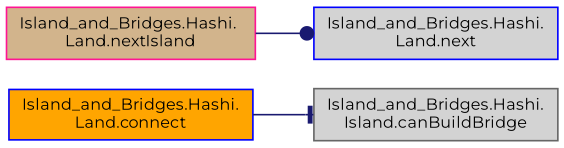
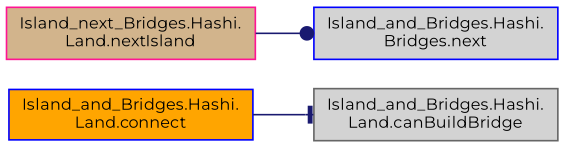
(131, 33) -> (131, 33)
(436, 33) -> (436, 33)
(436, 115) -> (436, 115)
